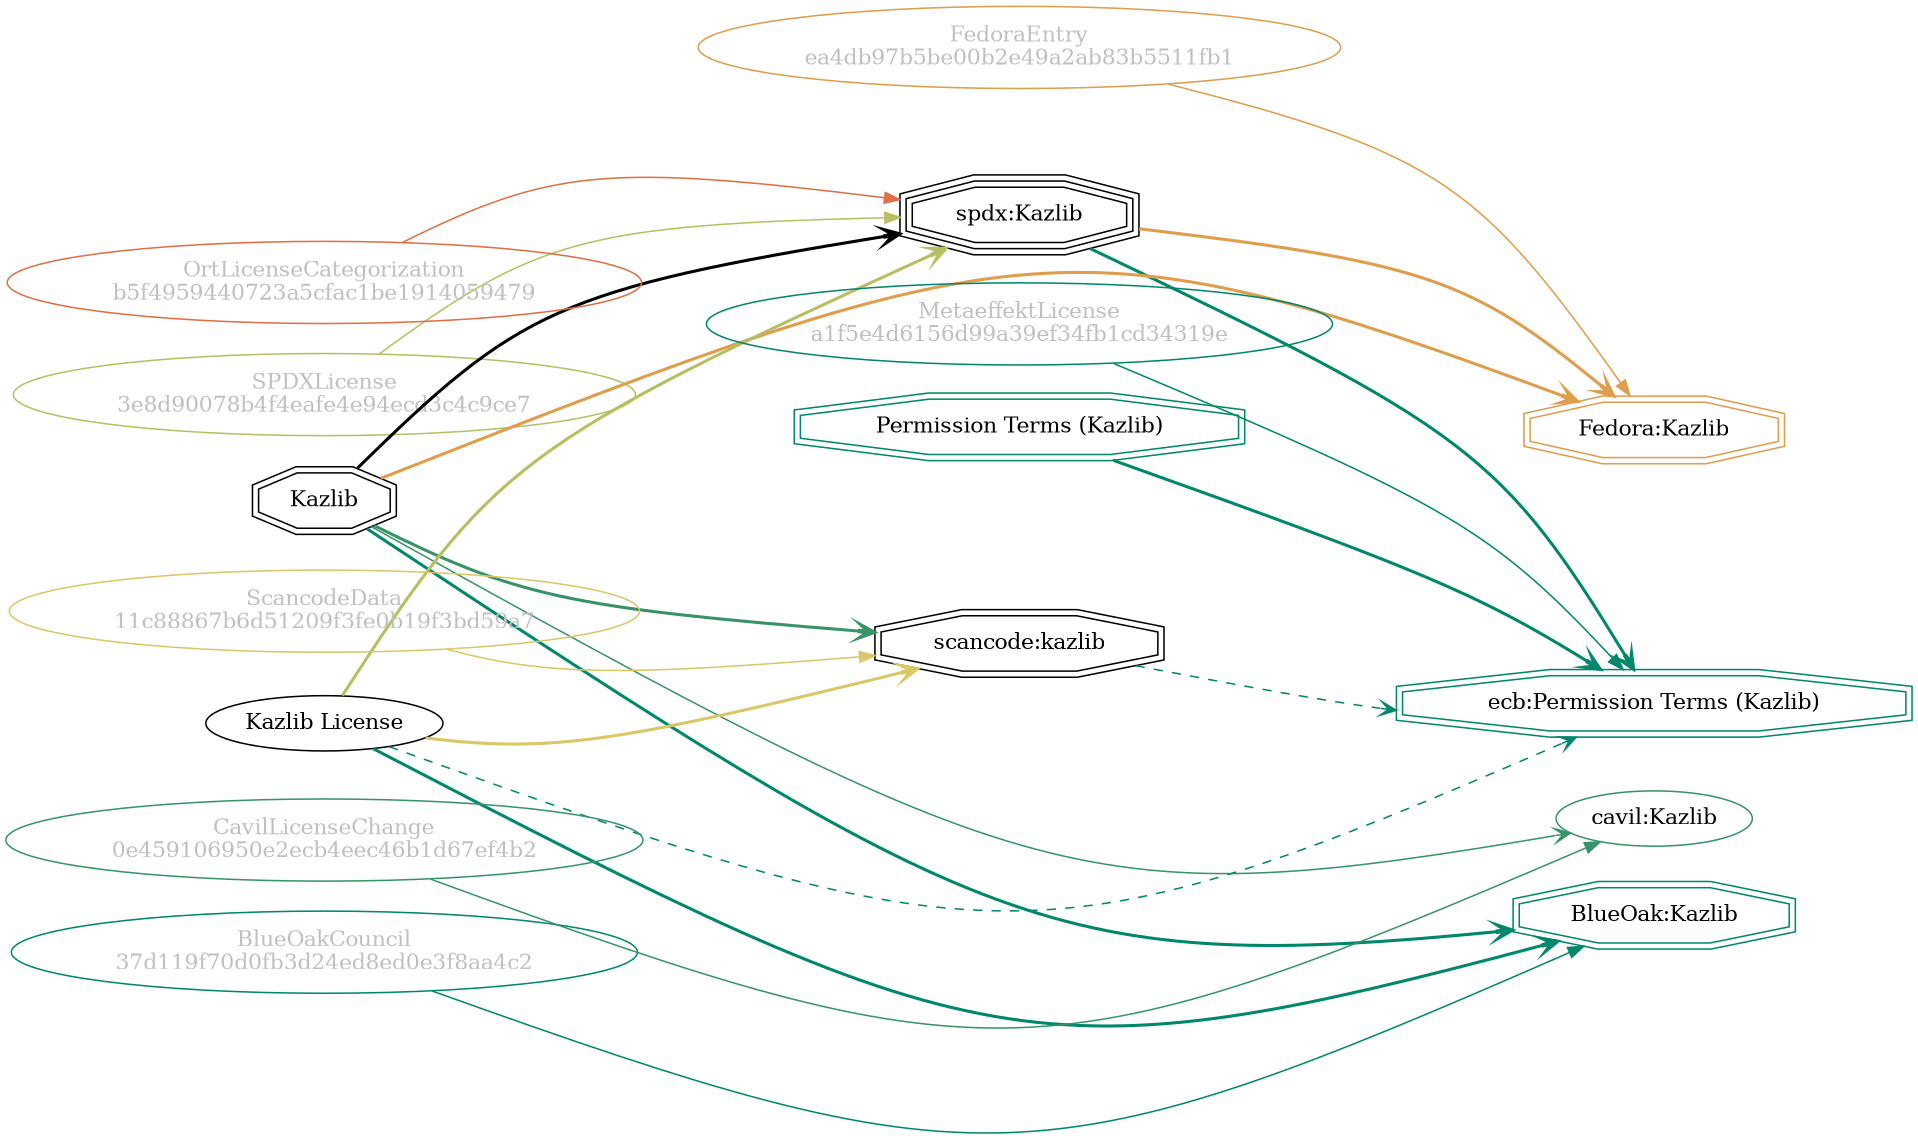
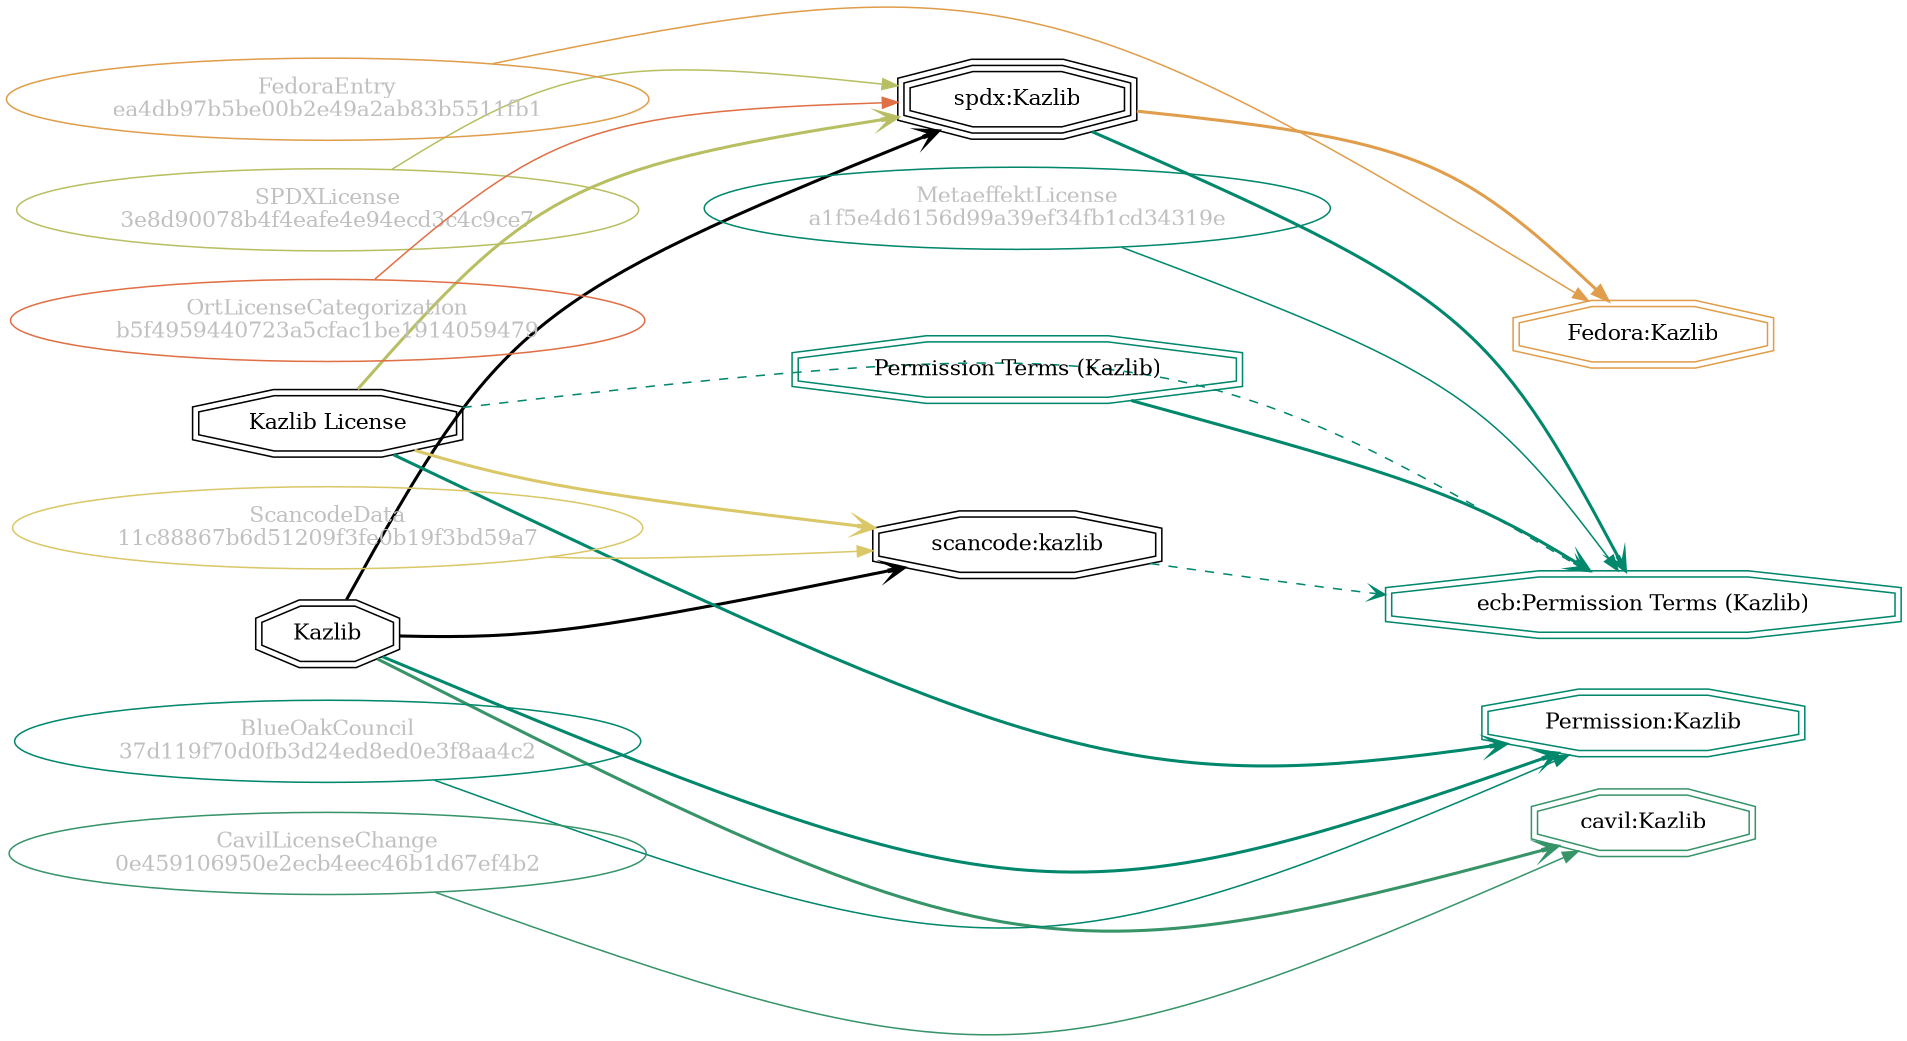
(1385, 268) -> (1387, 152)
(965, 284) -> none
(610, 605) -> (646, 617)
(324, 723) -> (328, 423)
(933, 814) -> (939, 906)
(1654, 819) -> (1643, 823)
(1654, 915) -> (1643, 723)
